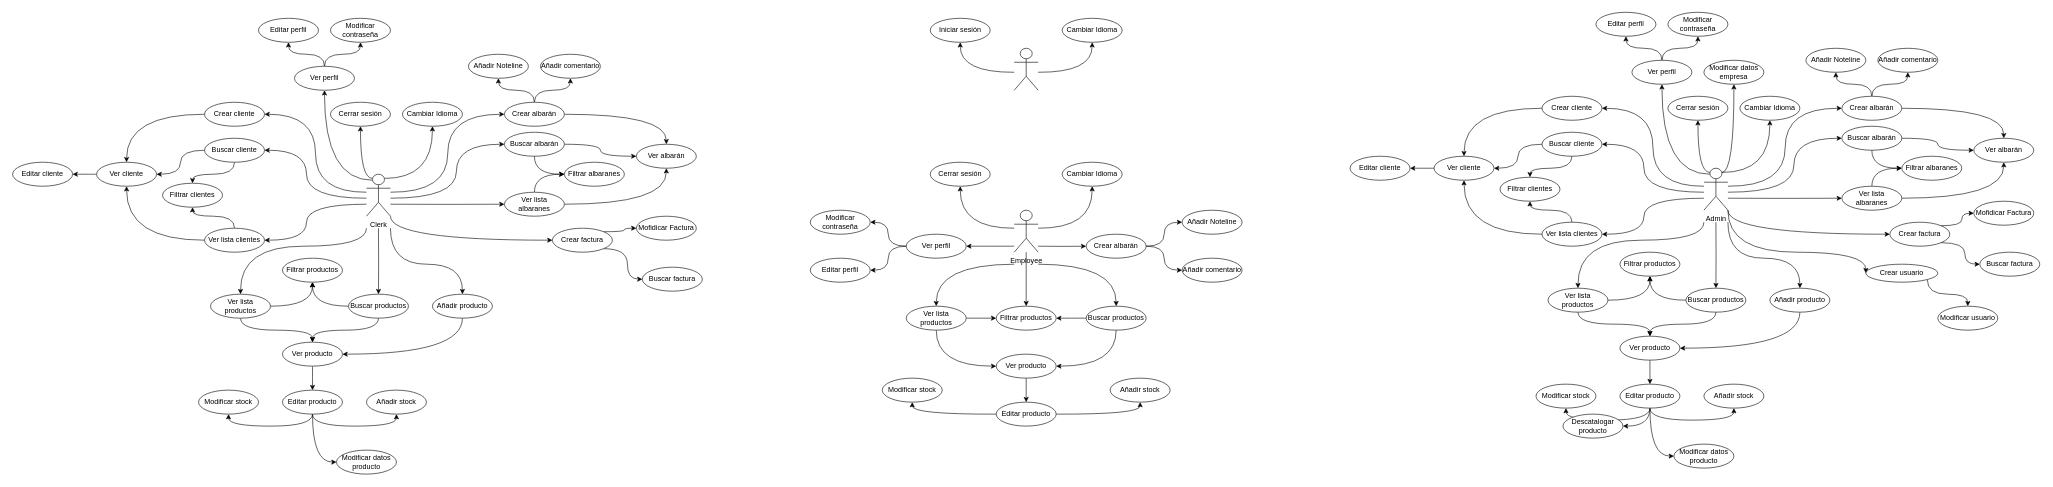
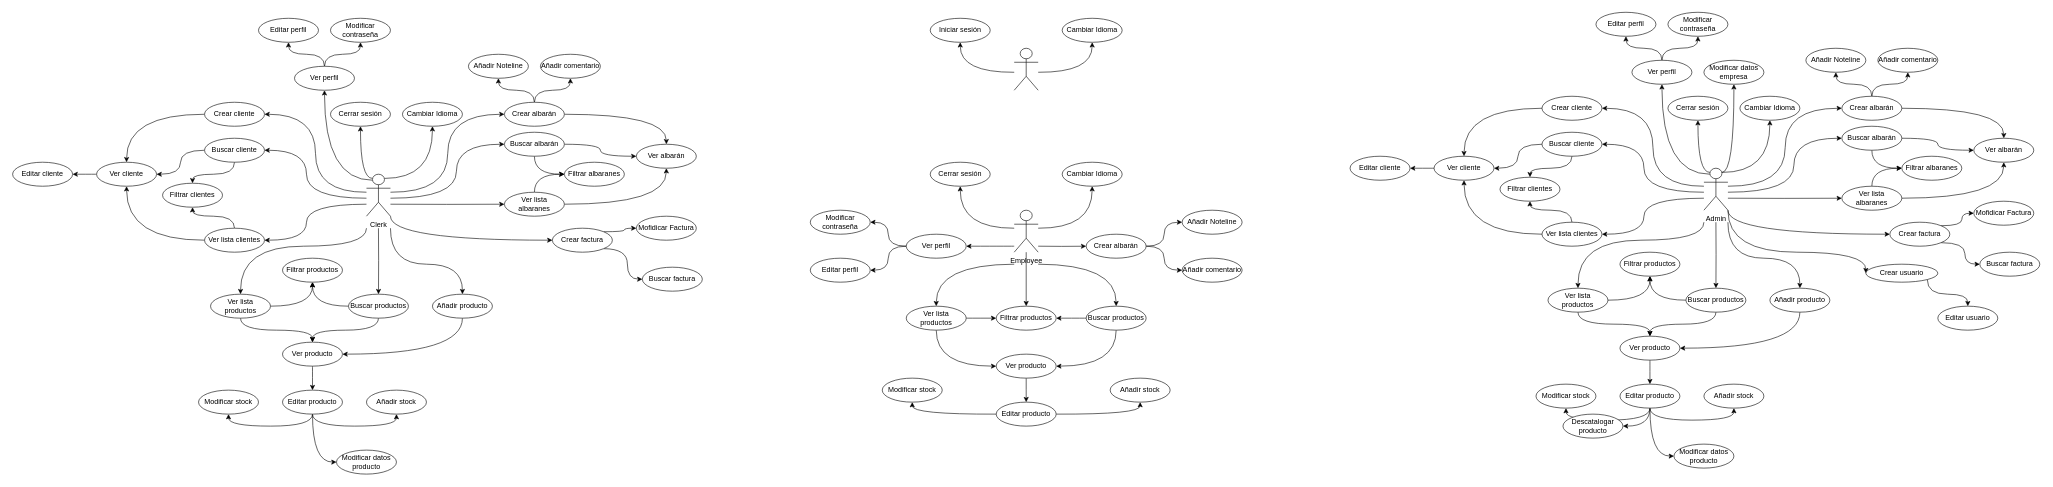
(1968, 318) -> (1968, 318)
